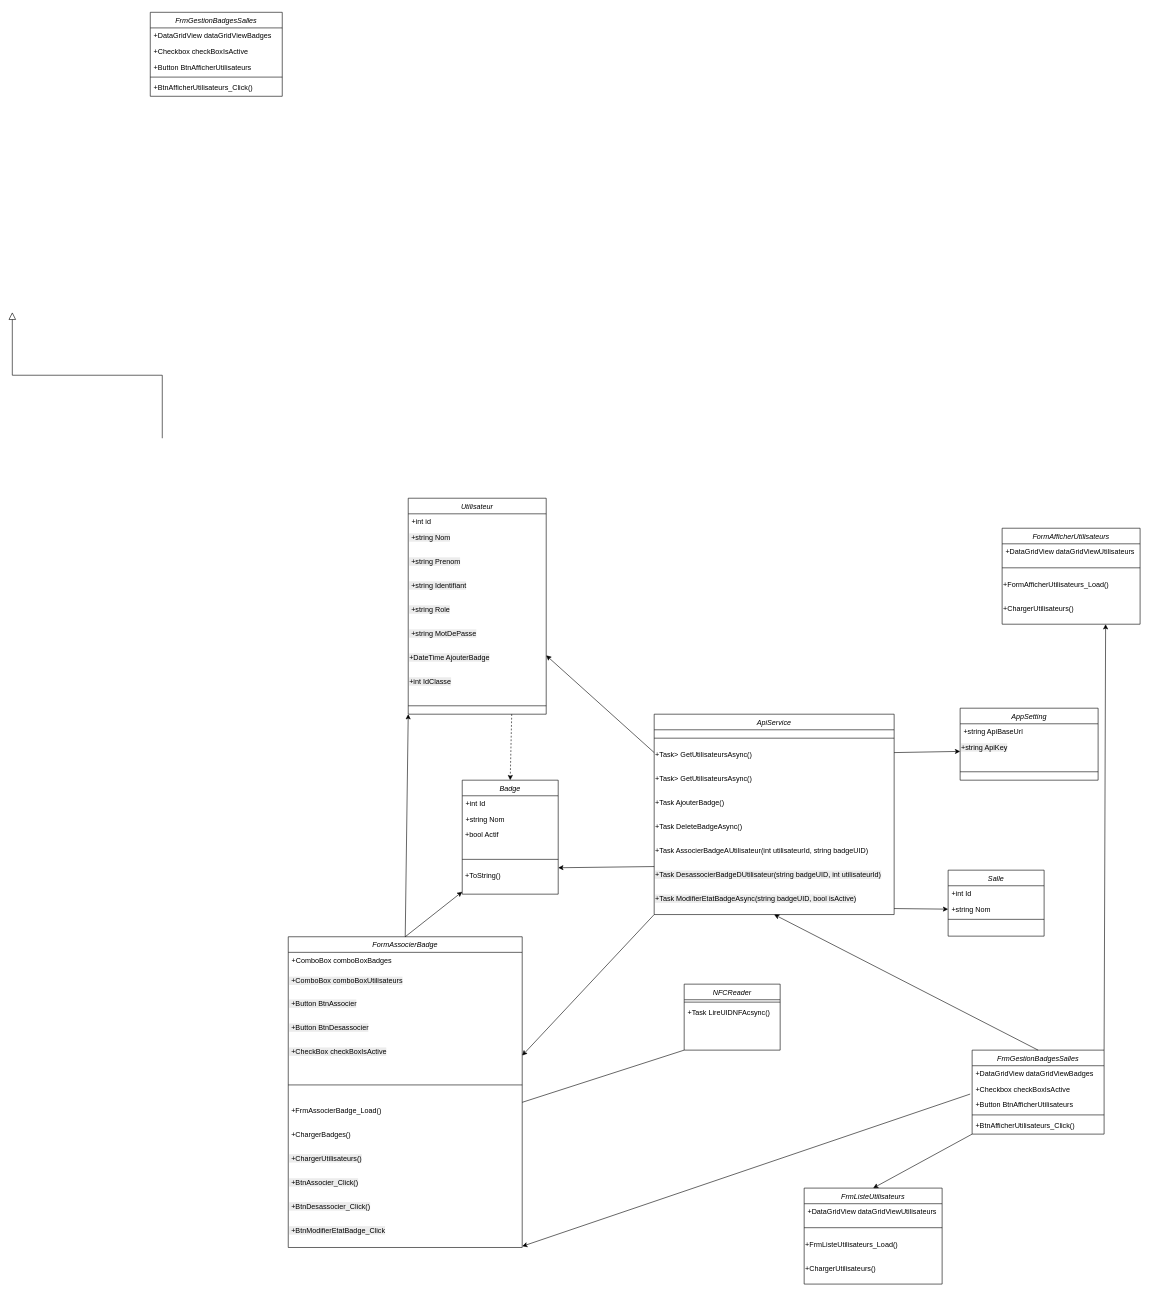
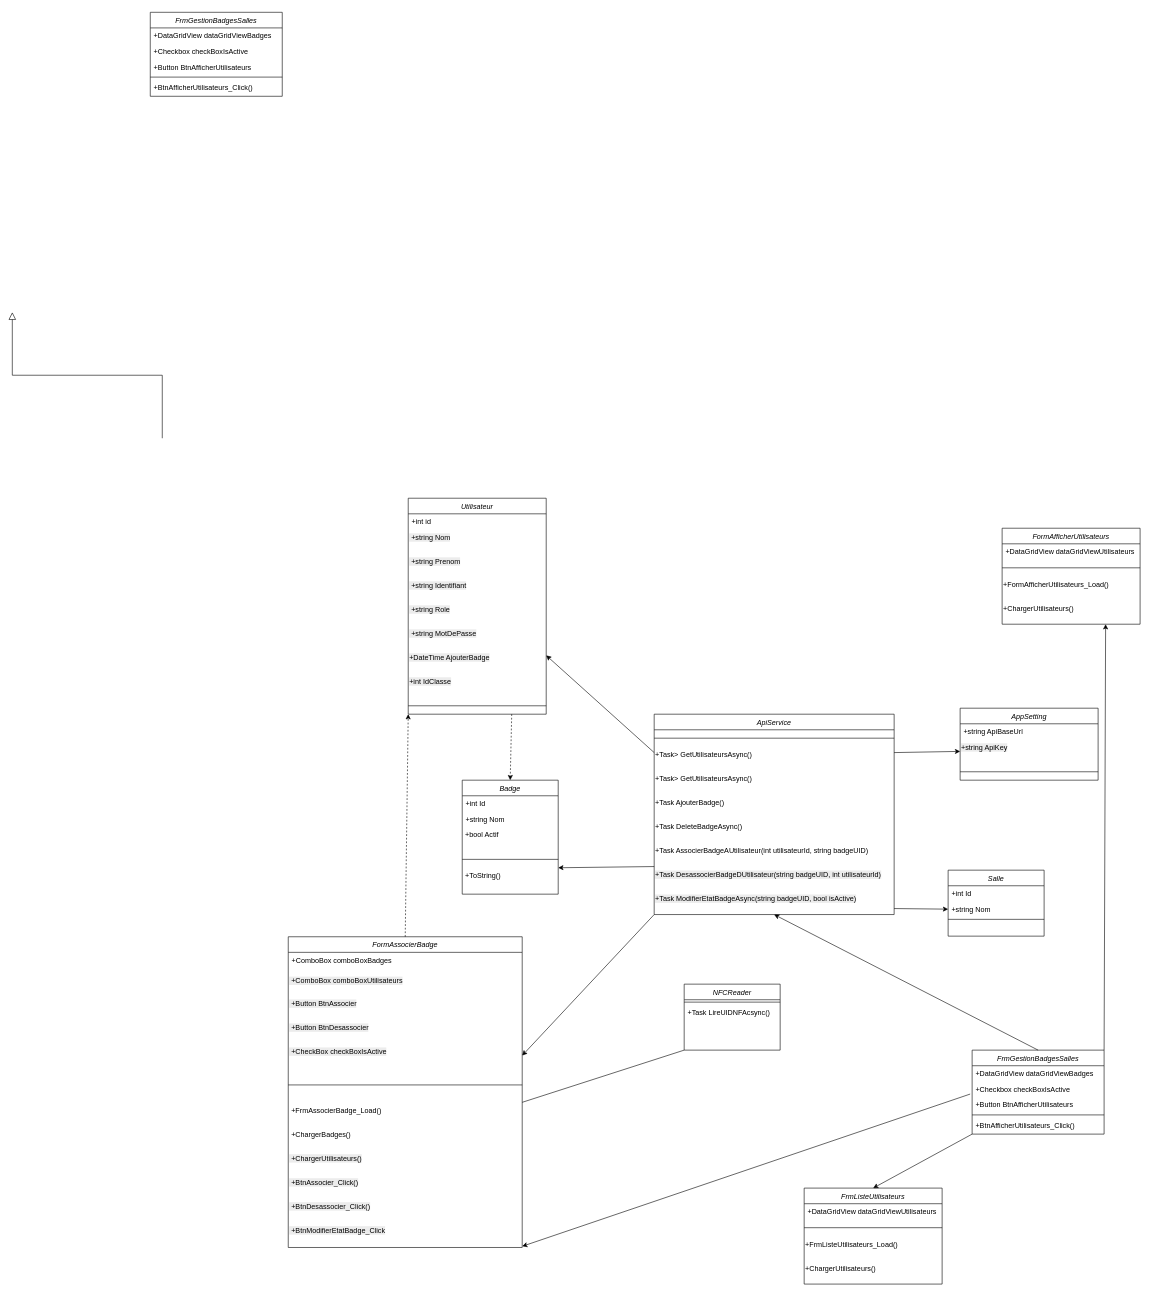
(407, 829) -> (407, 829)
(433, 915) -> none
